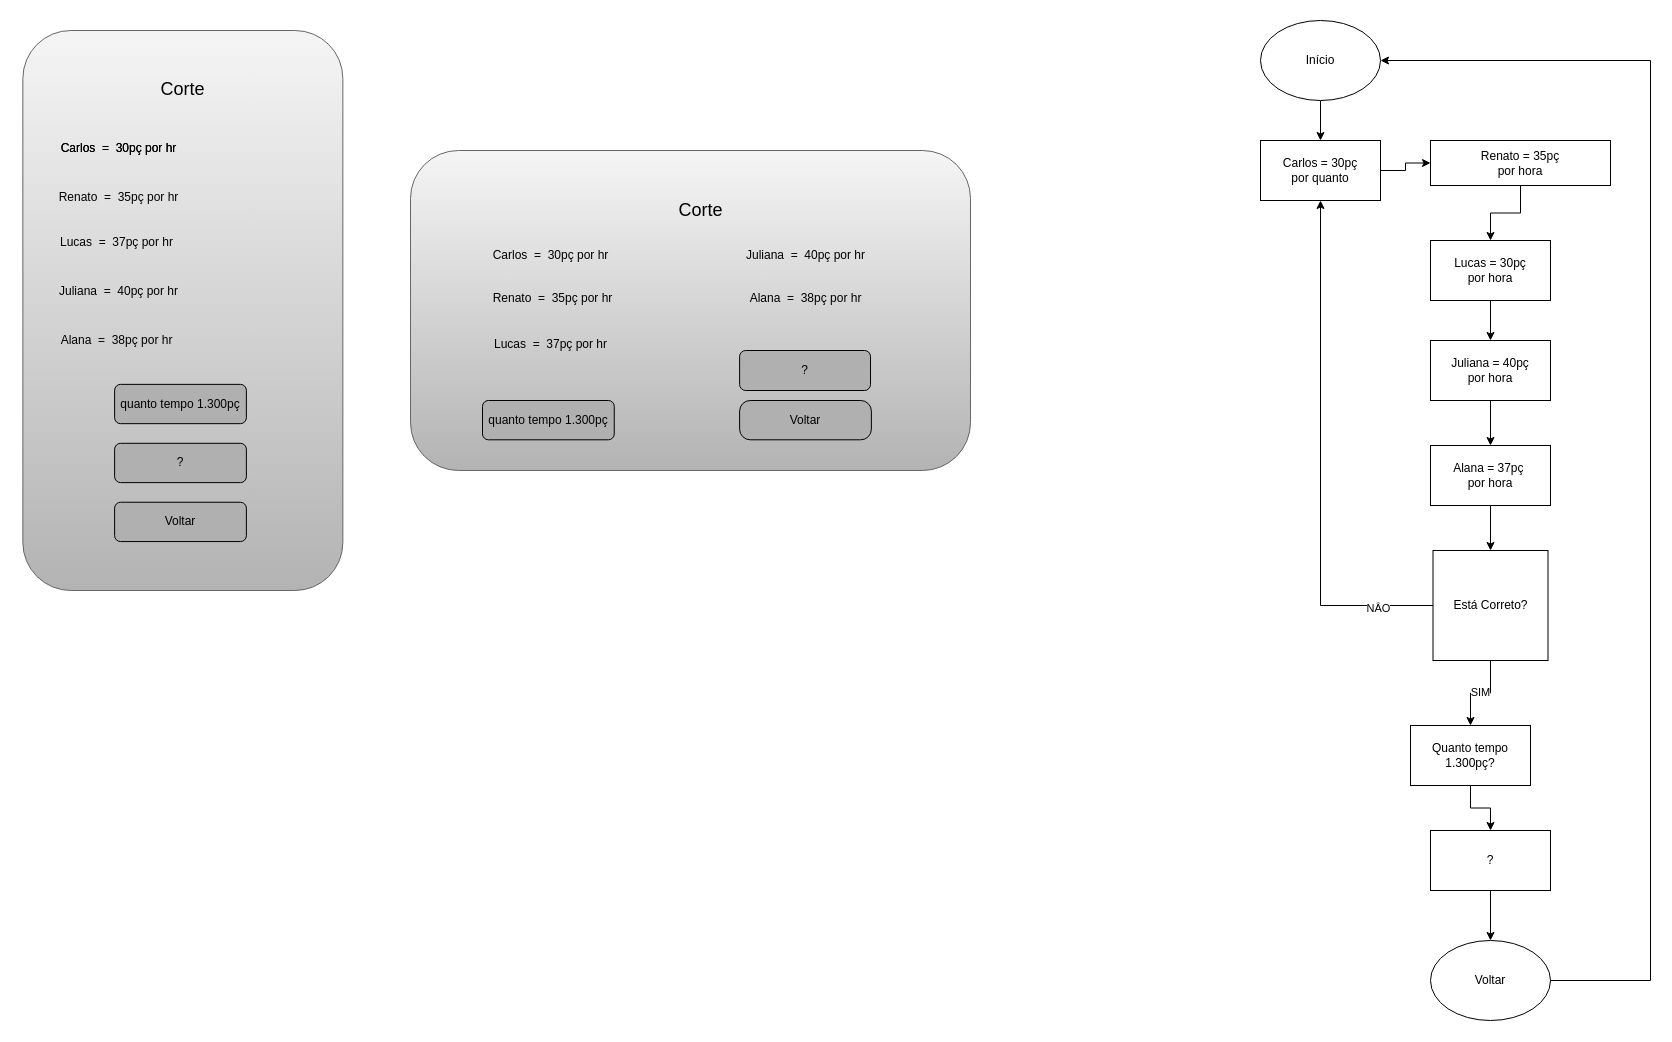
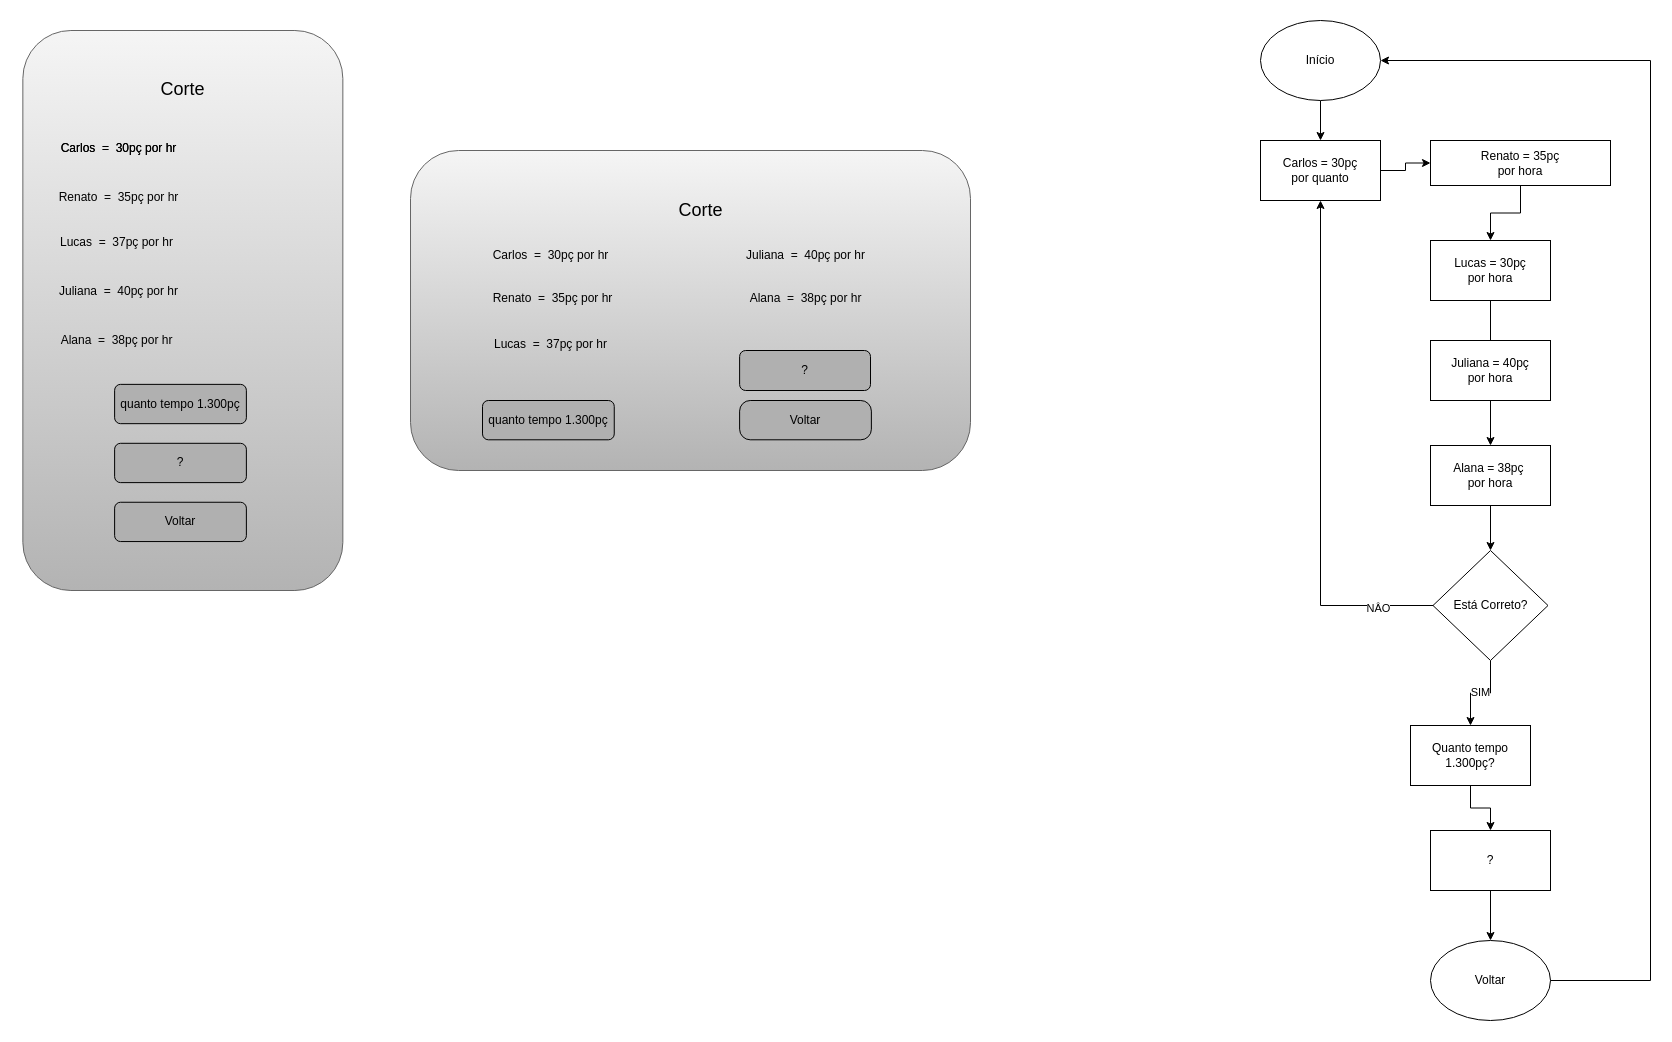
(1491, 332) -> (1491, 335)
(1491, 476) -> (1491, 476)
(1491, 606) -> (1491, 606)
